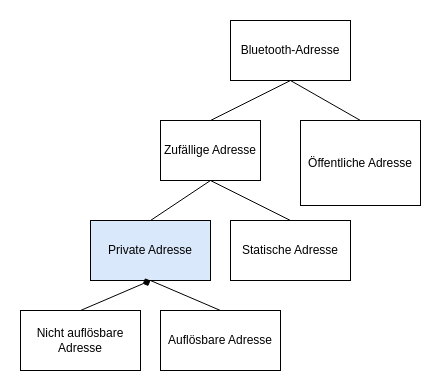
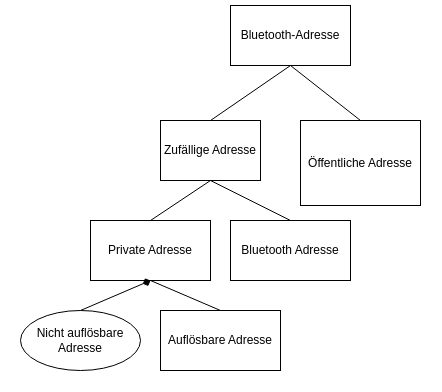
(291, 51) -> (291, 36)
(151, 251) -> (151, 251)
(291, 251) -> (291, 251)
(81, 341) -> (81, 341)
